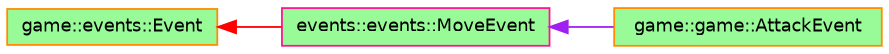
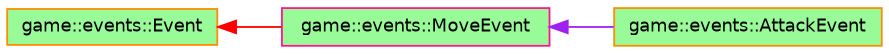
(416, 27) -> (416, 27)
(748, 27) -> (748, 27)
